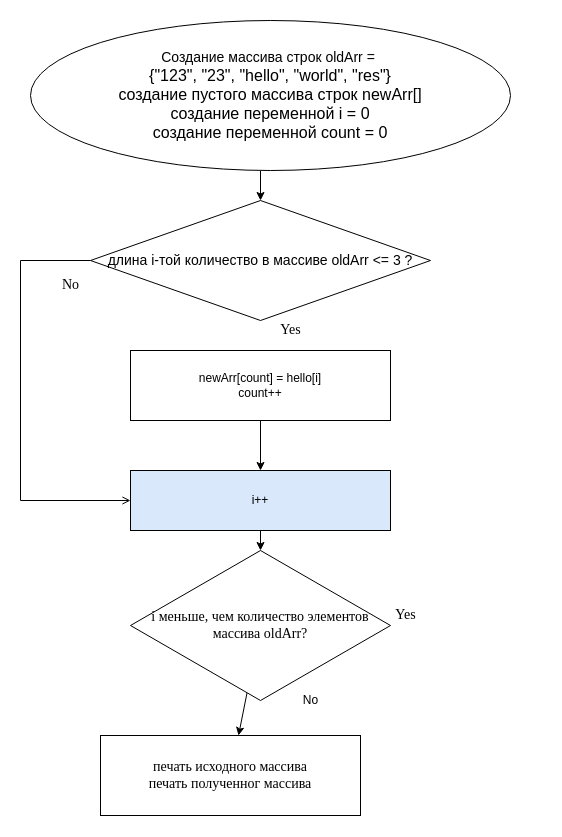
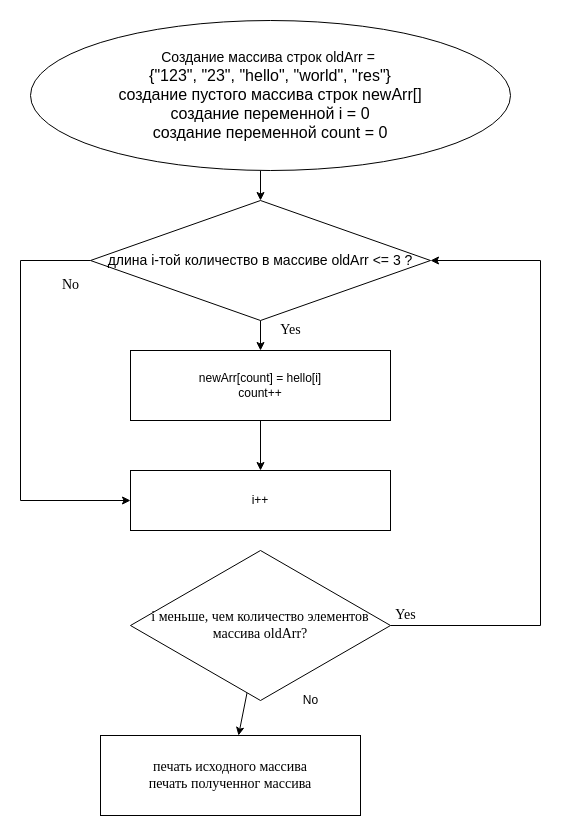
none -> (261, 332)
none -> (541, 467)
(124, 501) -> (122, 501)
(261, 501) -> (261, 501)
(261, 537) -> none
